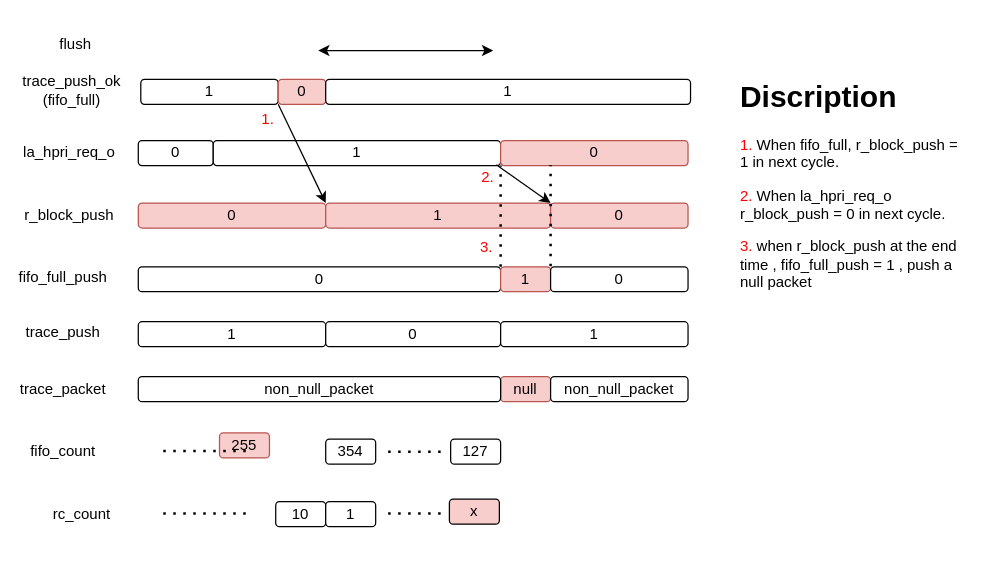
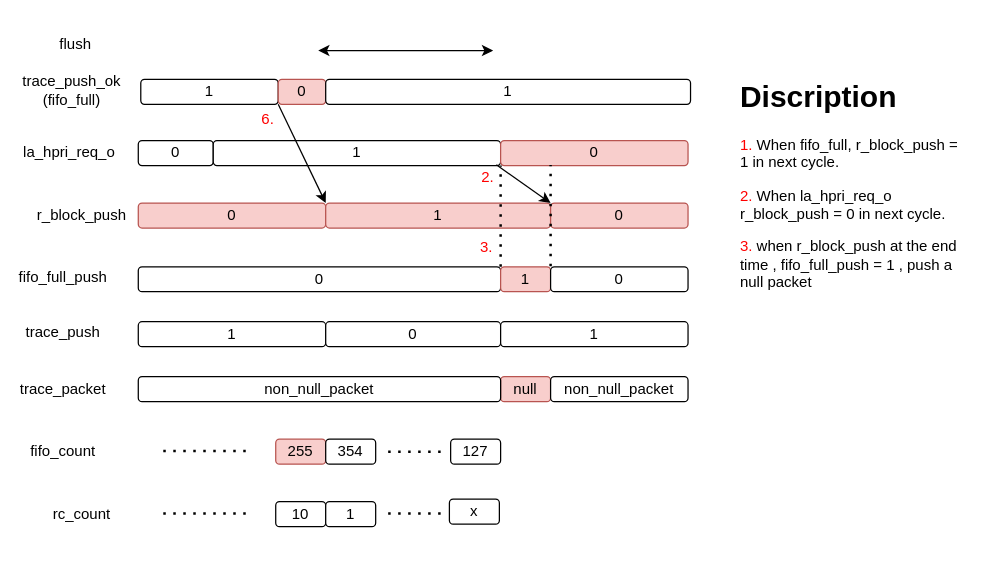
(268, 119) -> (268, 119)
(69, 216) -> (82, 216)
(244, 446) -> (301, 452)
(474, 512) -> (474, 512)
